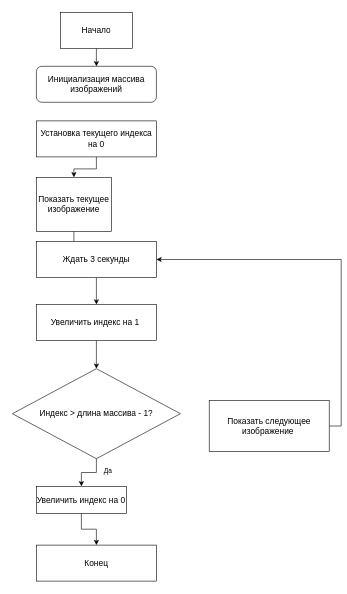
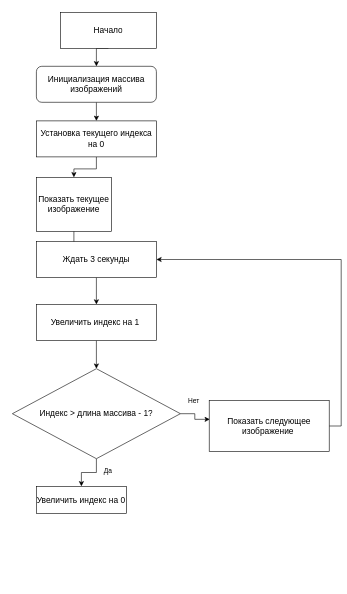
(96, 30) -> (108, 30)
none -> (96, 110)
none -> (197, 419)
(81, 522) -> none
(96, 563) -> none
